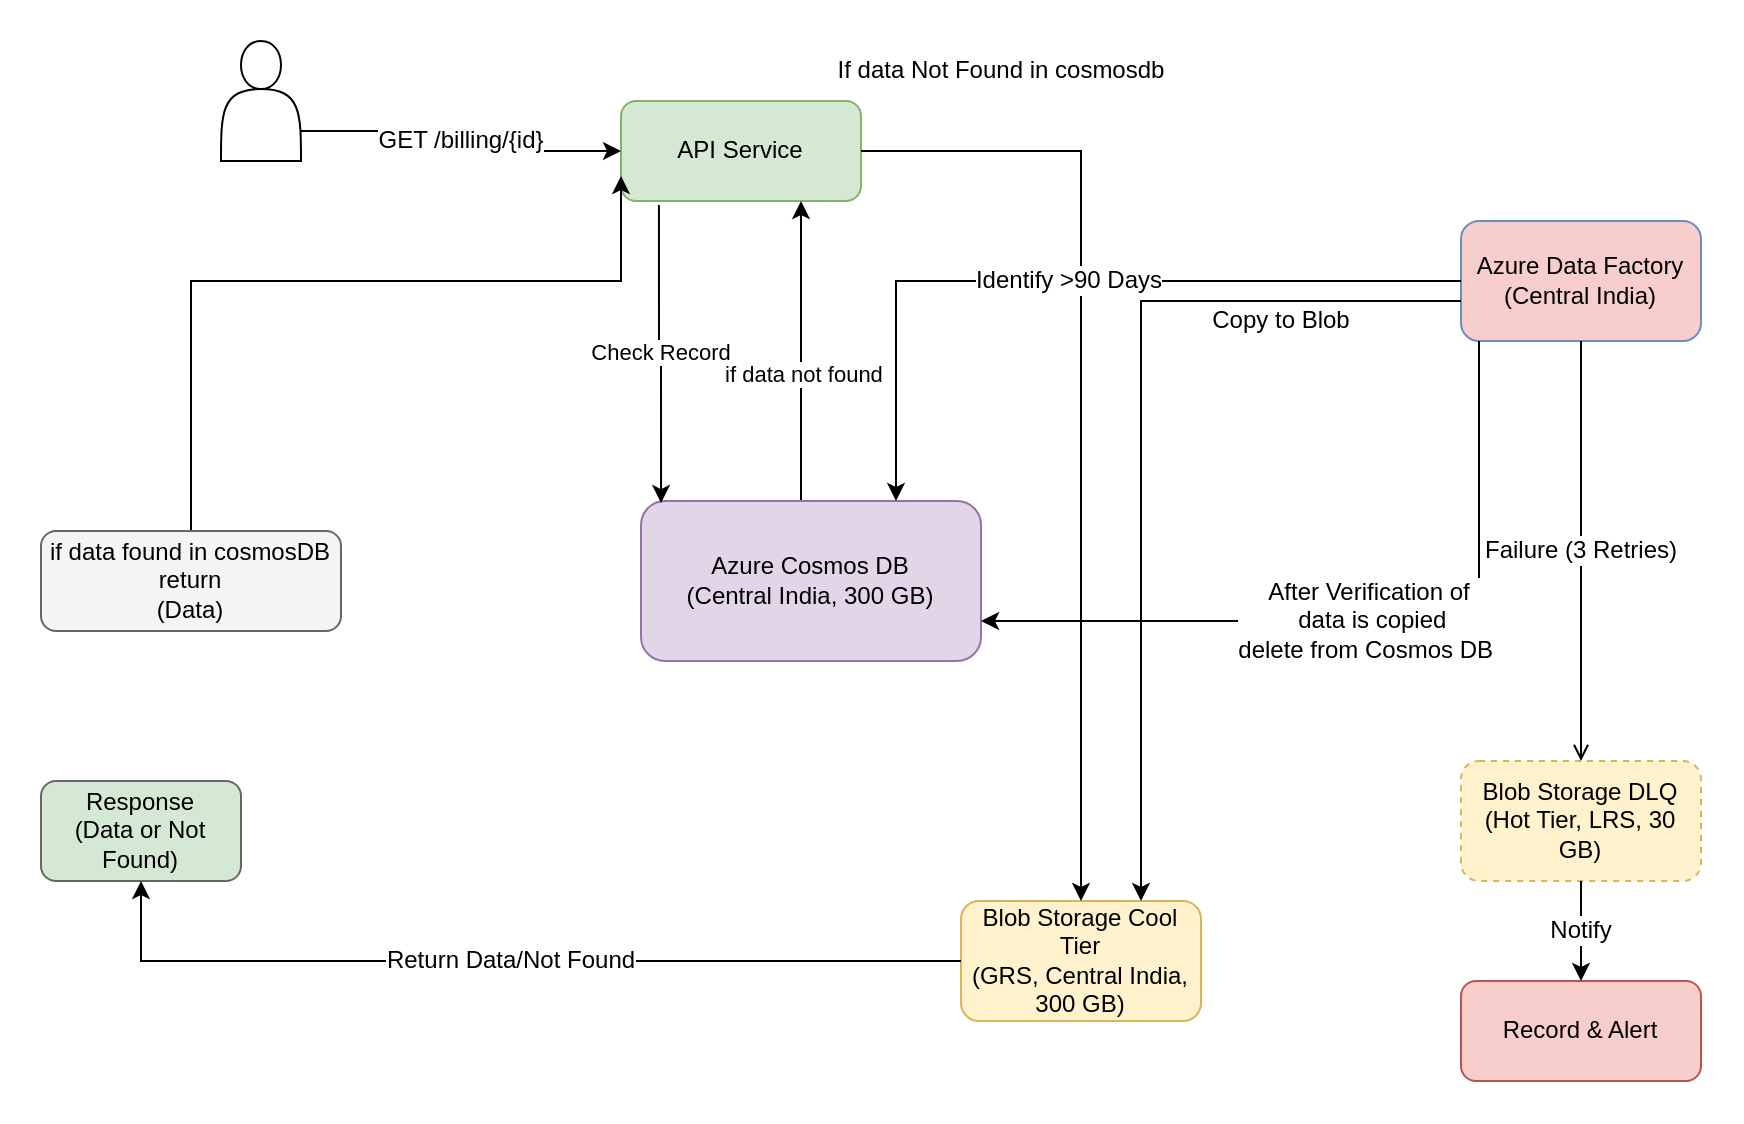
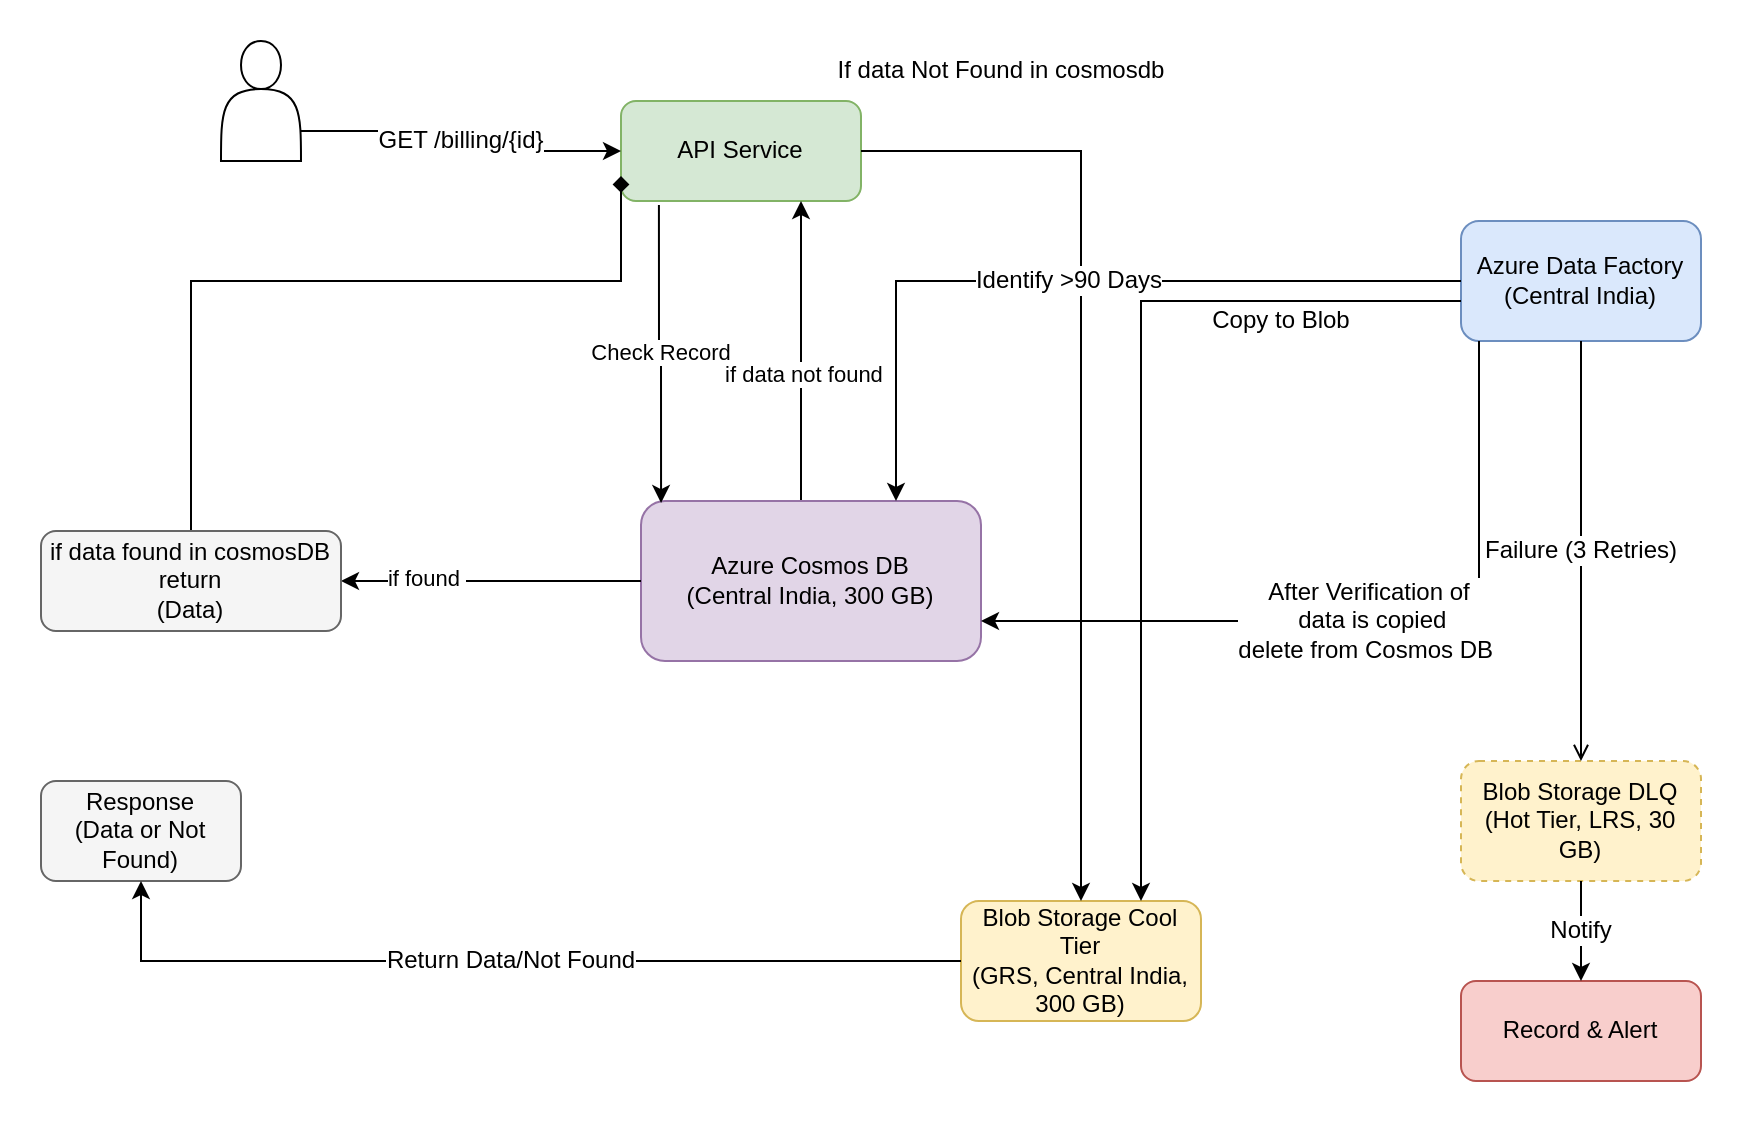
(621, 191) -> (621, 192)
(1581, 281) -> (1581, 281)
none -> (498, 581)
(141, 831) -> (141, 831)
